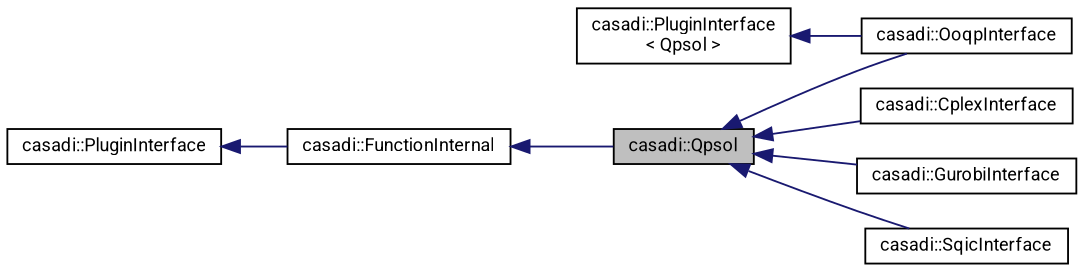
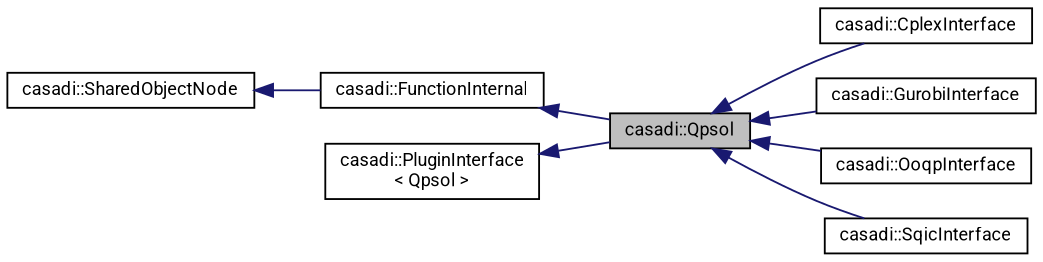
(836, 36) -> (584, 147)
(114, 147) -> (131, 90)
